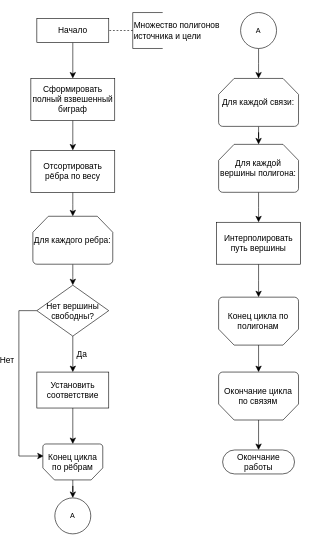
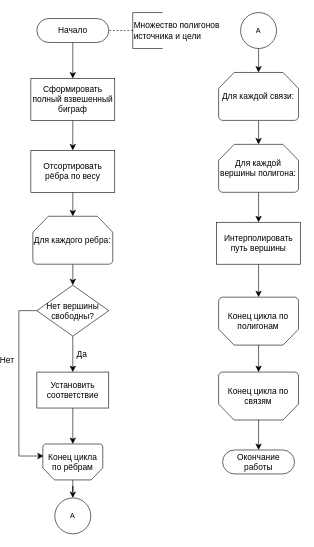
(73, 30) -> (73, 30)
(259, 102) -> (259, 96)
(259, 396) -> (259, 396)
